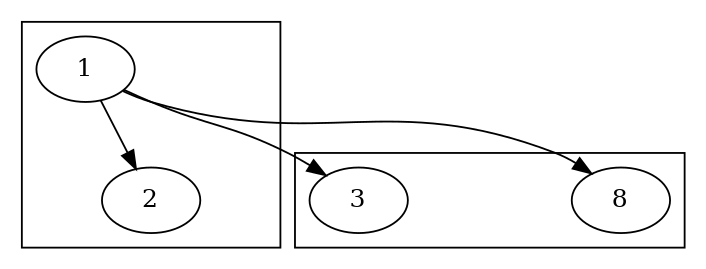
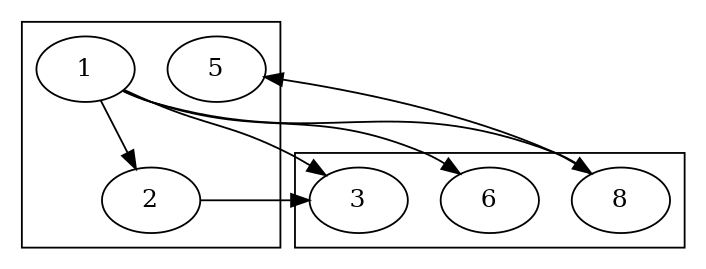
none -> (217, 69)
none -> (246, 200)
none -> (490, 200)
